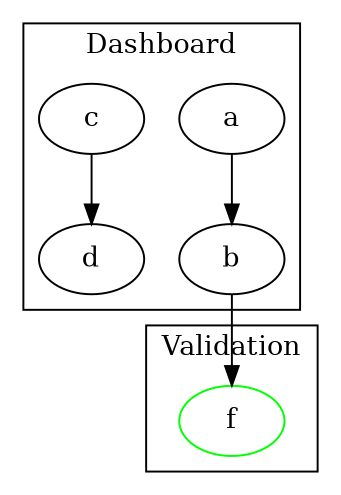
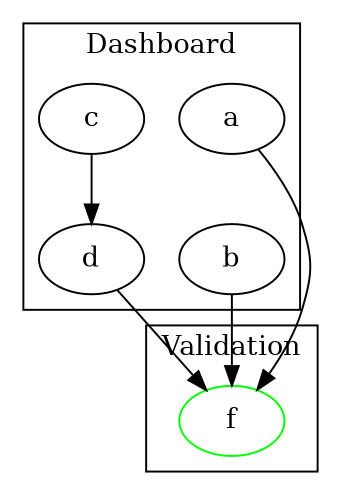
(232, 179) -> (310, 260)
none -> (161, 339)
